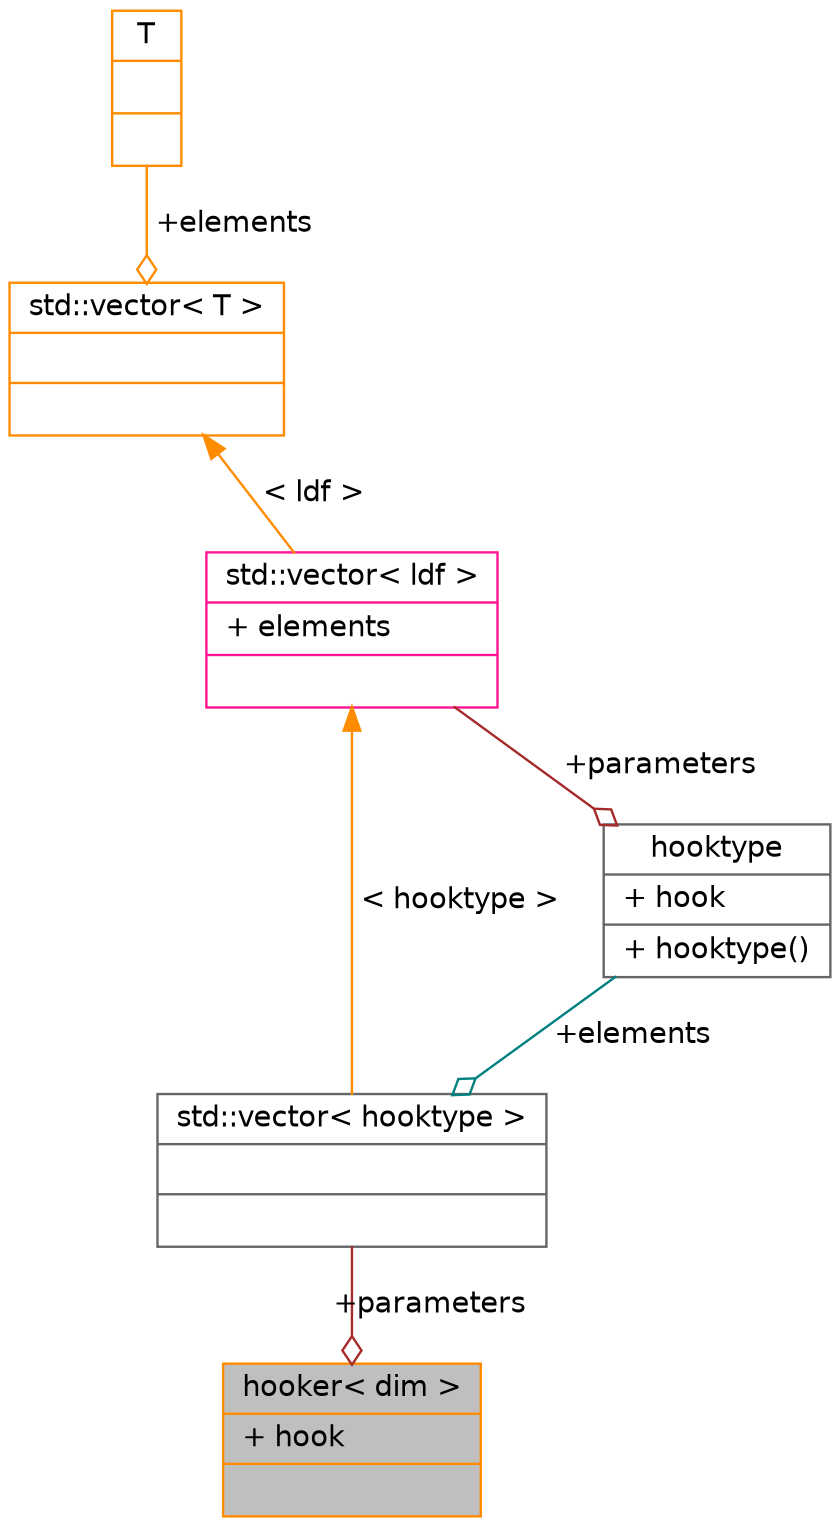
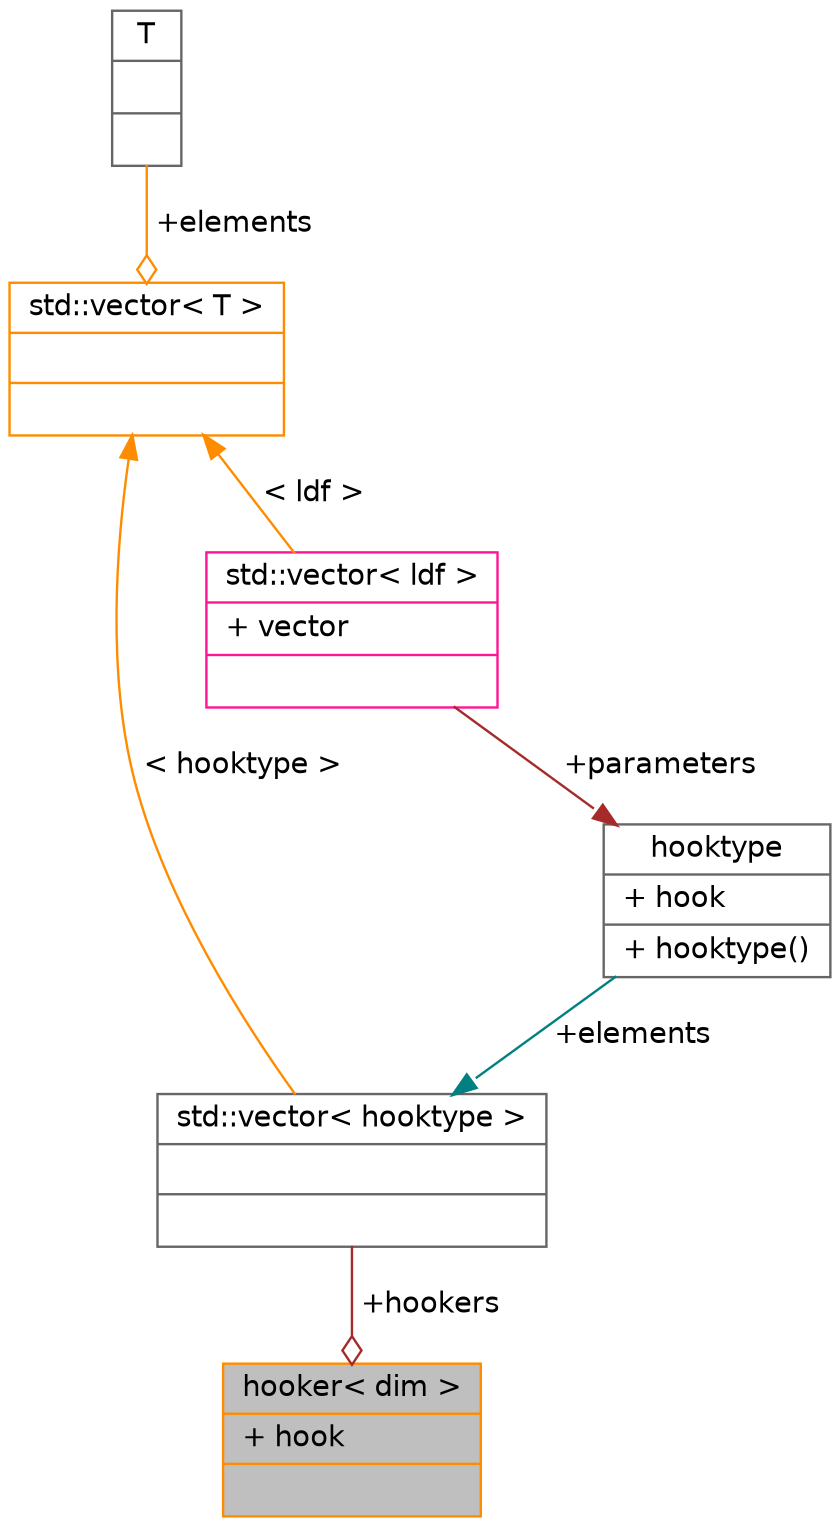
(147, 88) -> (147, 88)
(309, 628) -> (288, 628)
(524, 758) -> (524, 758)
(352, 913) -> (139, 796)
(546, 1027) -> (546, 1027)
(426, 1305) -> (426, 1305)
